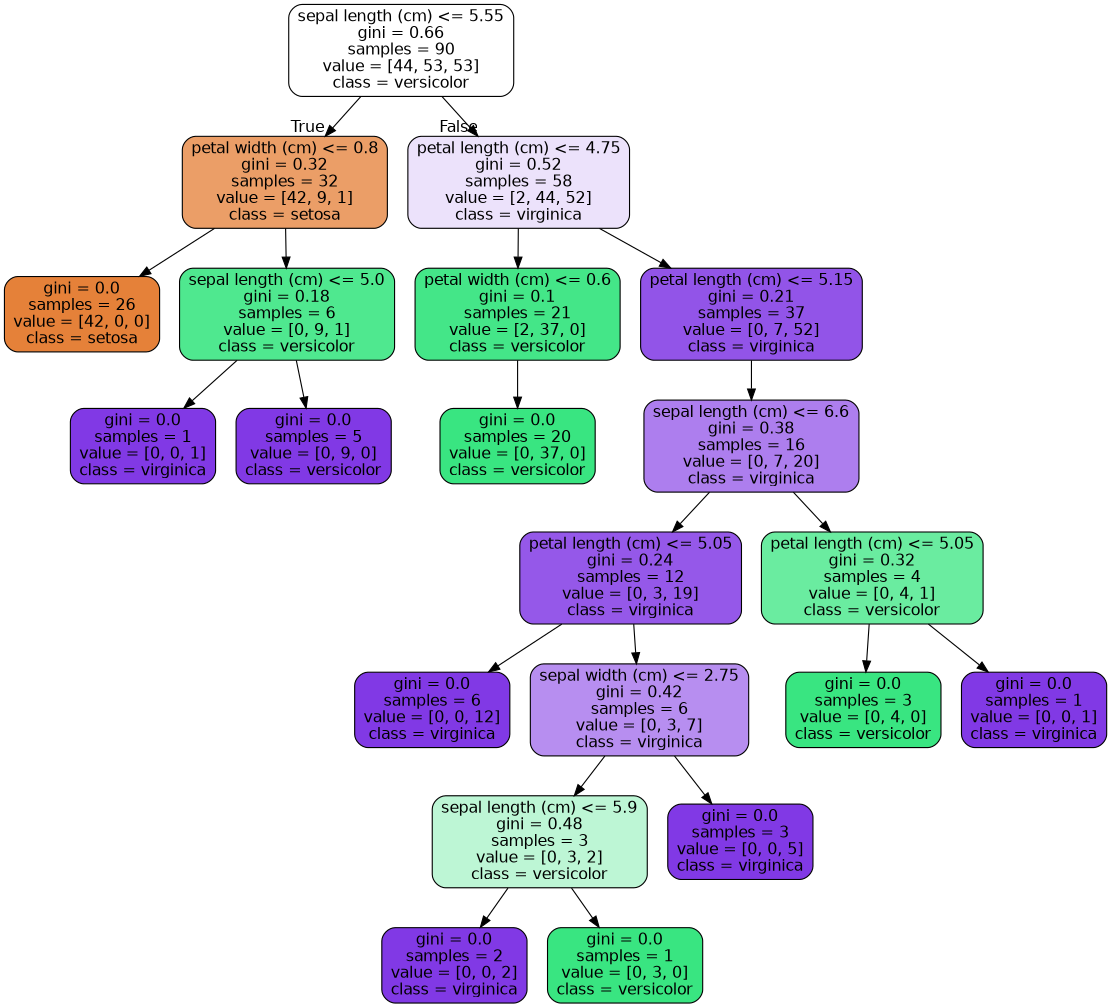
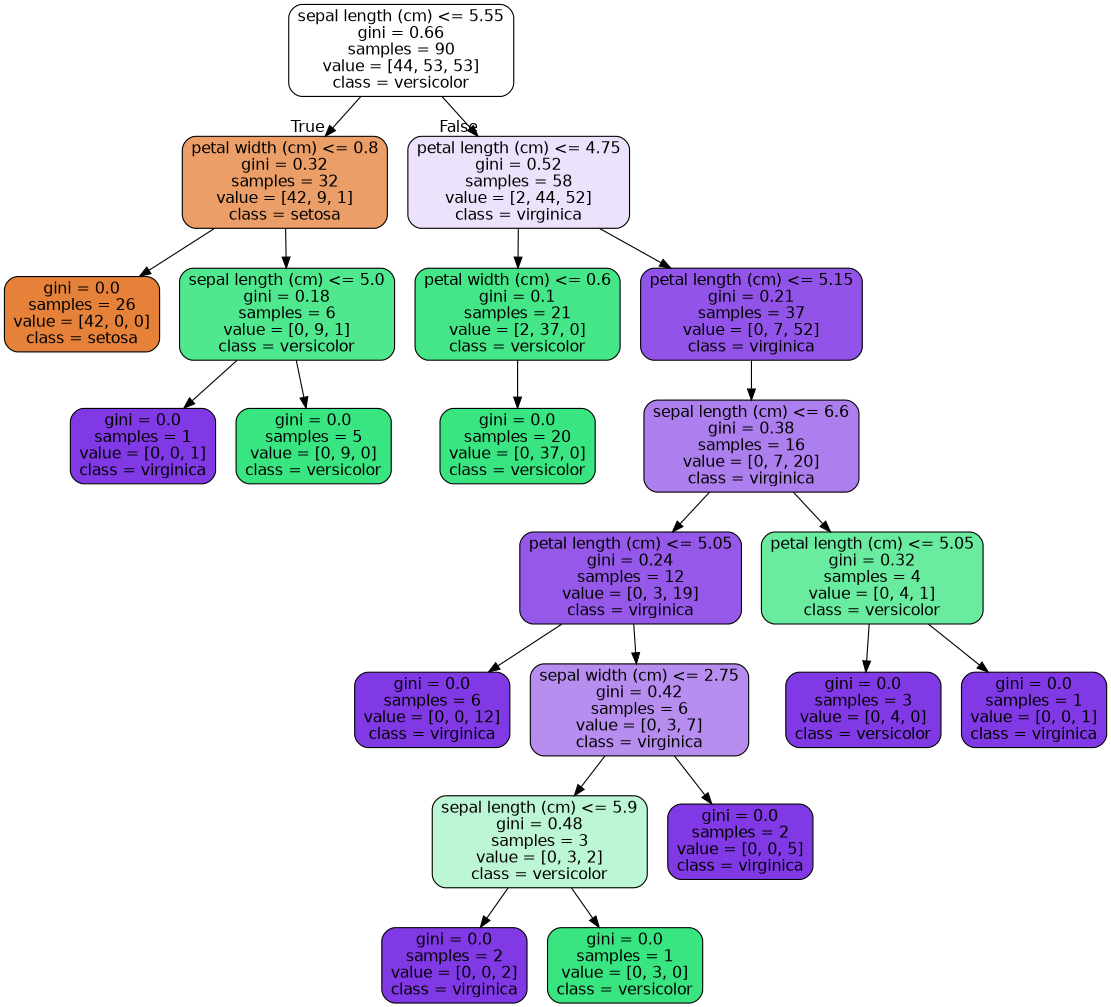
(314, 446) -> (314, 446)
(863, 710) -> (863, 710)
(740, 842) -> (740, 842)
